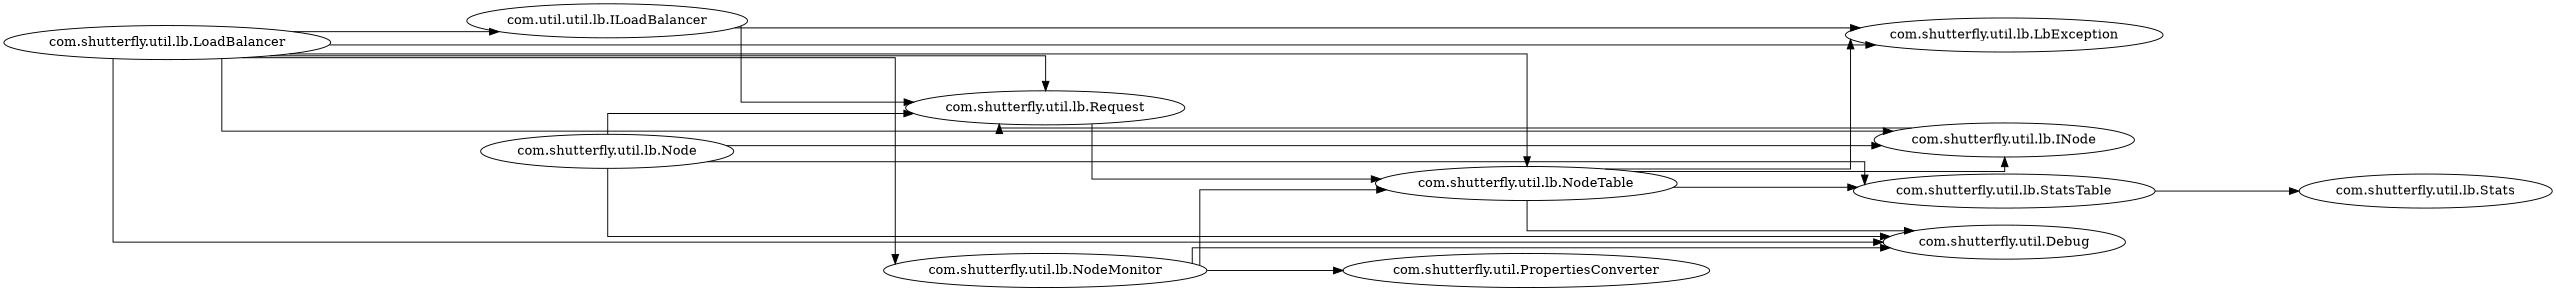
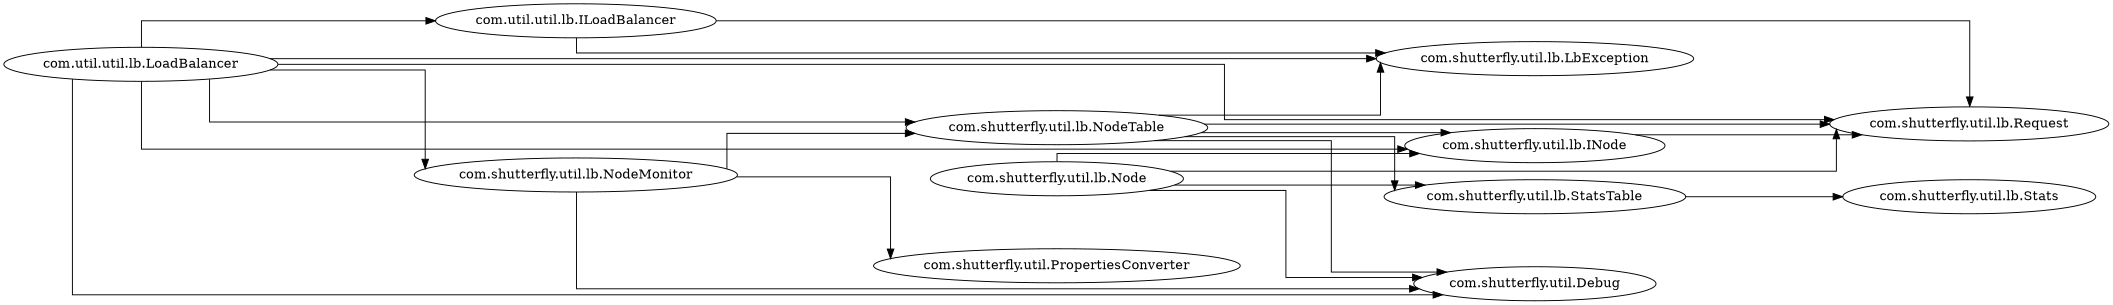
(167, 43) -> (141, 64)
(1204, 179) -> (1512, 124)
